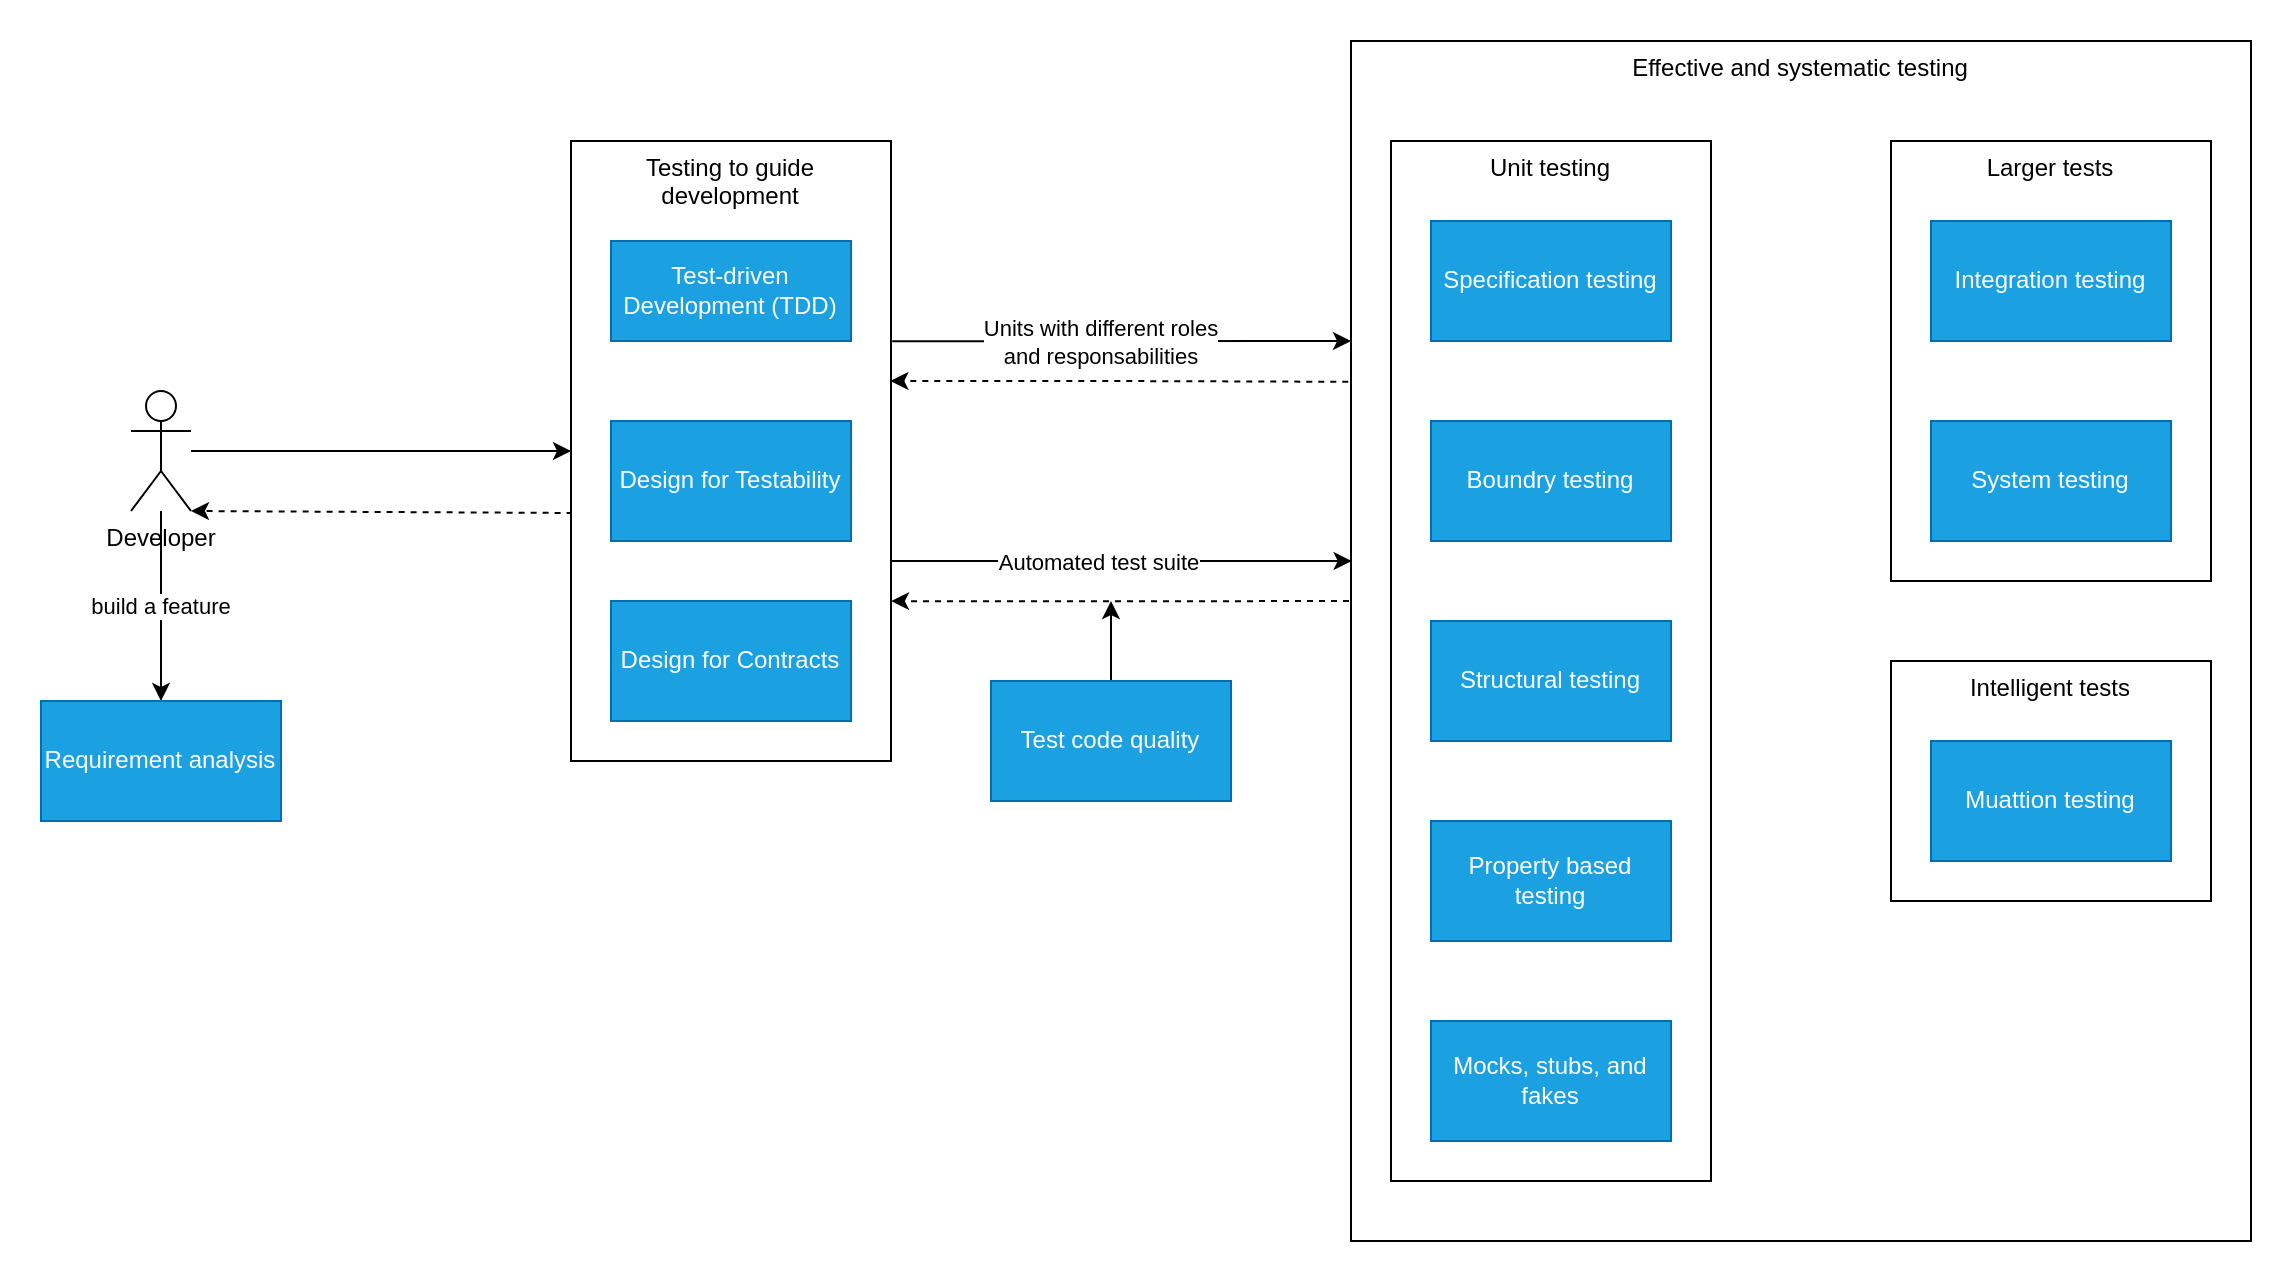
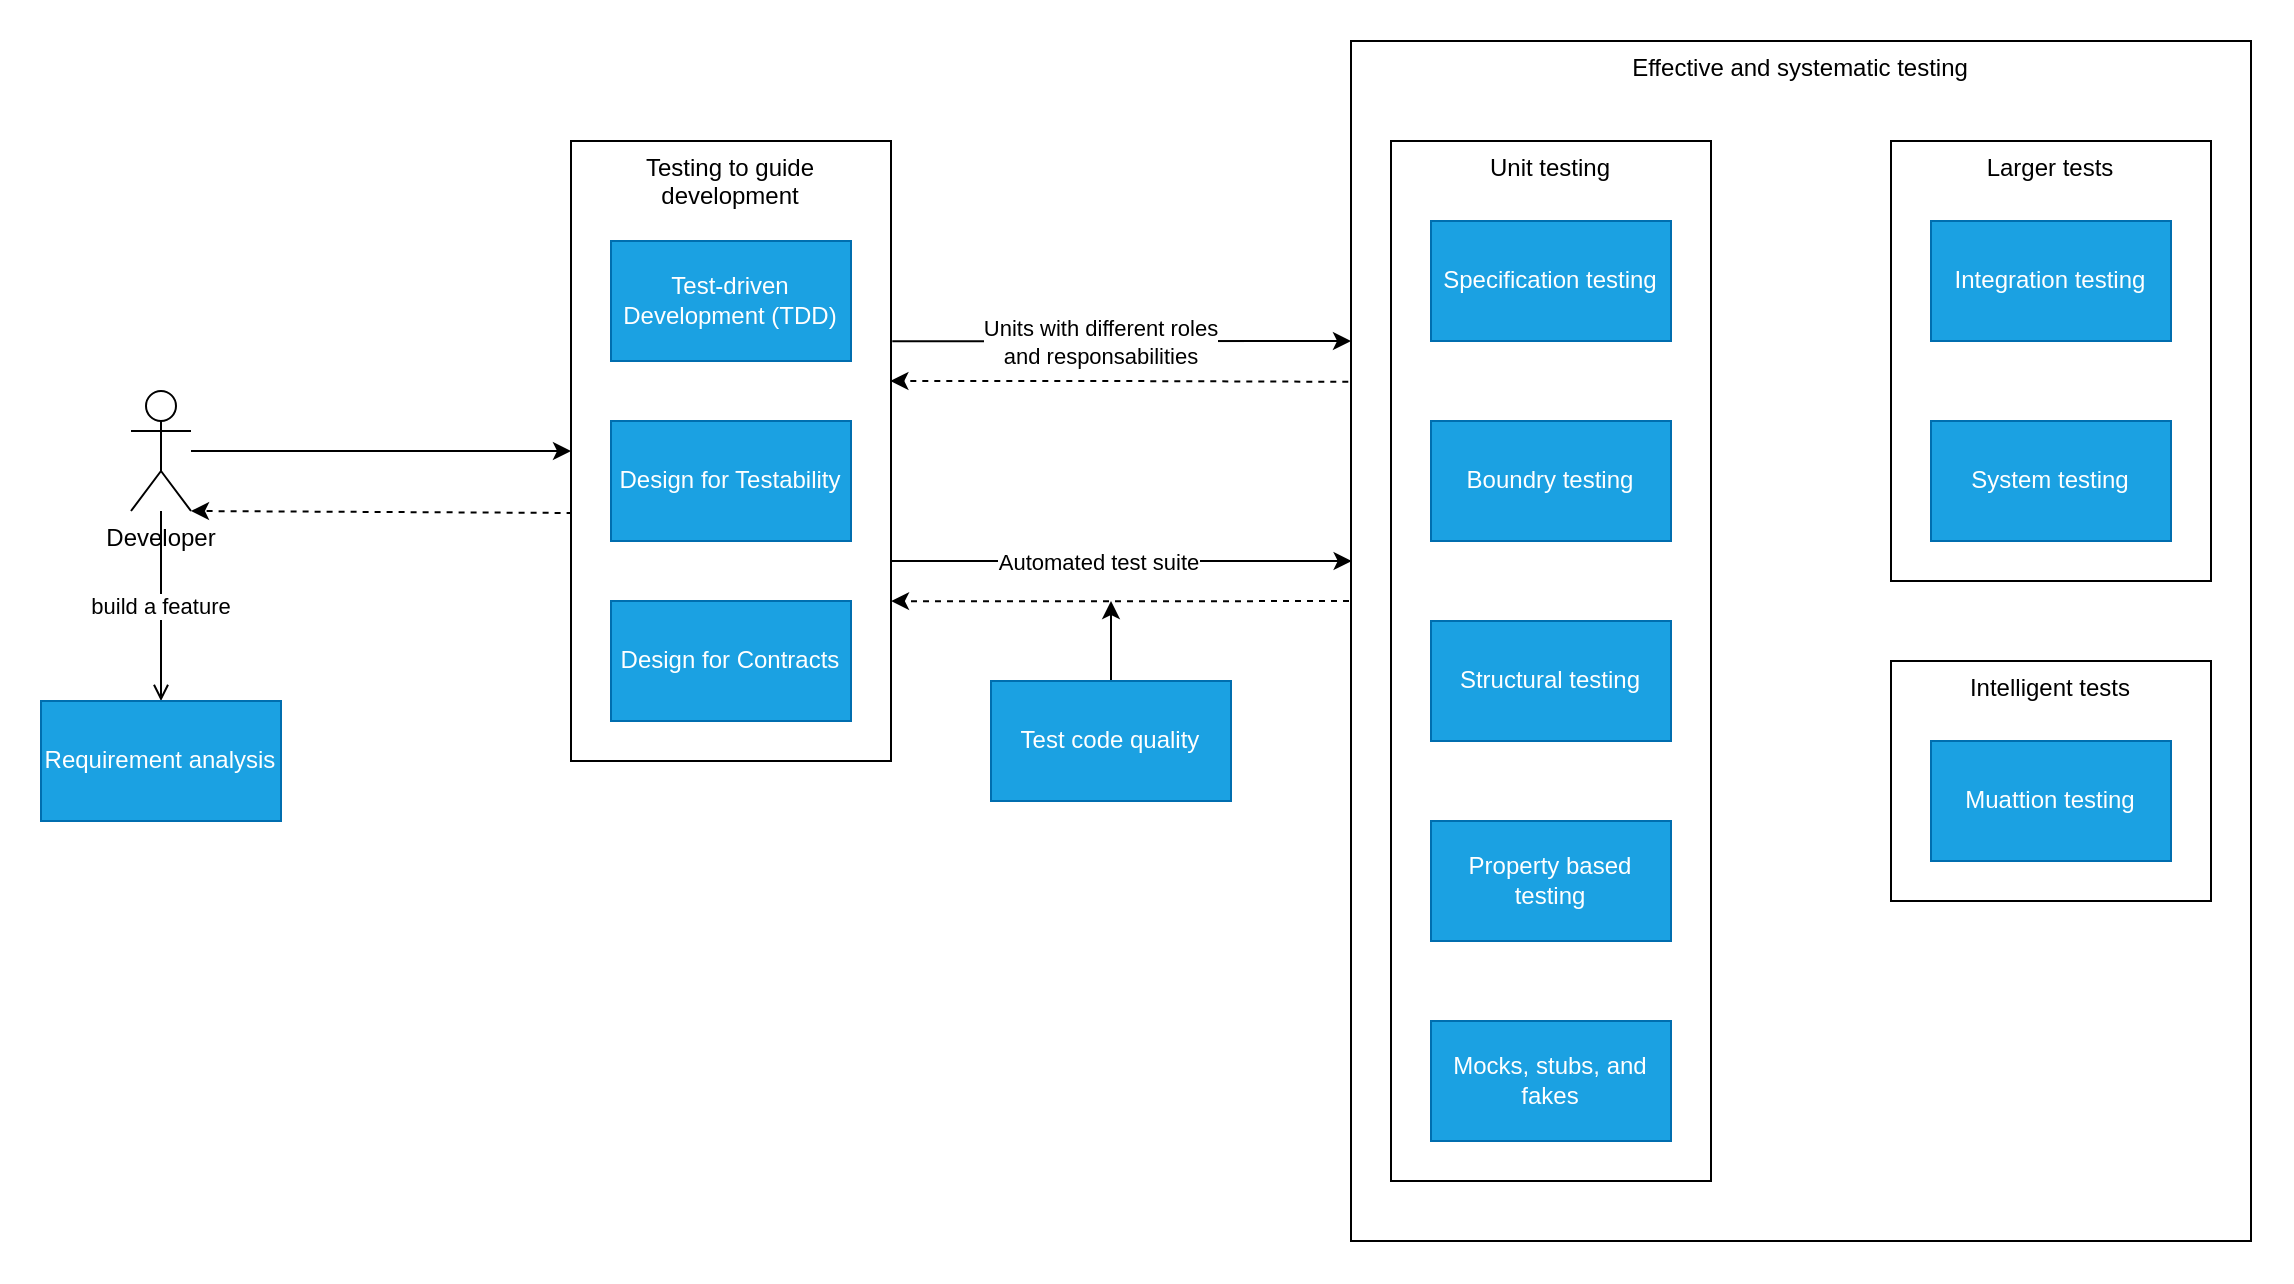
(731, 291) -> (731, 301)
(161, 686) -> (161, 688)
